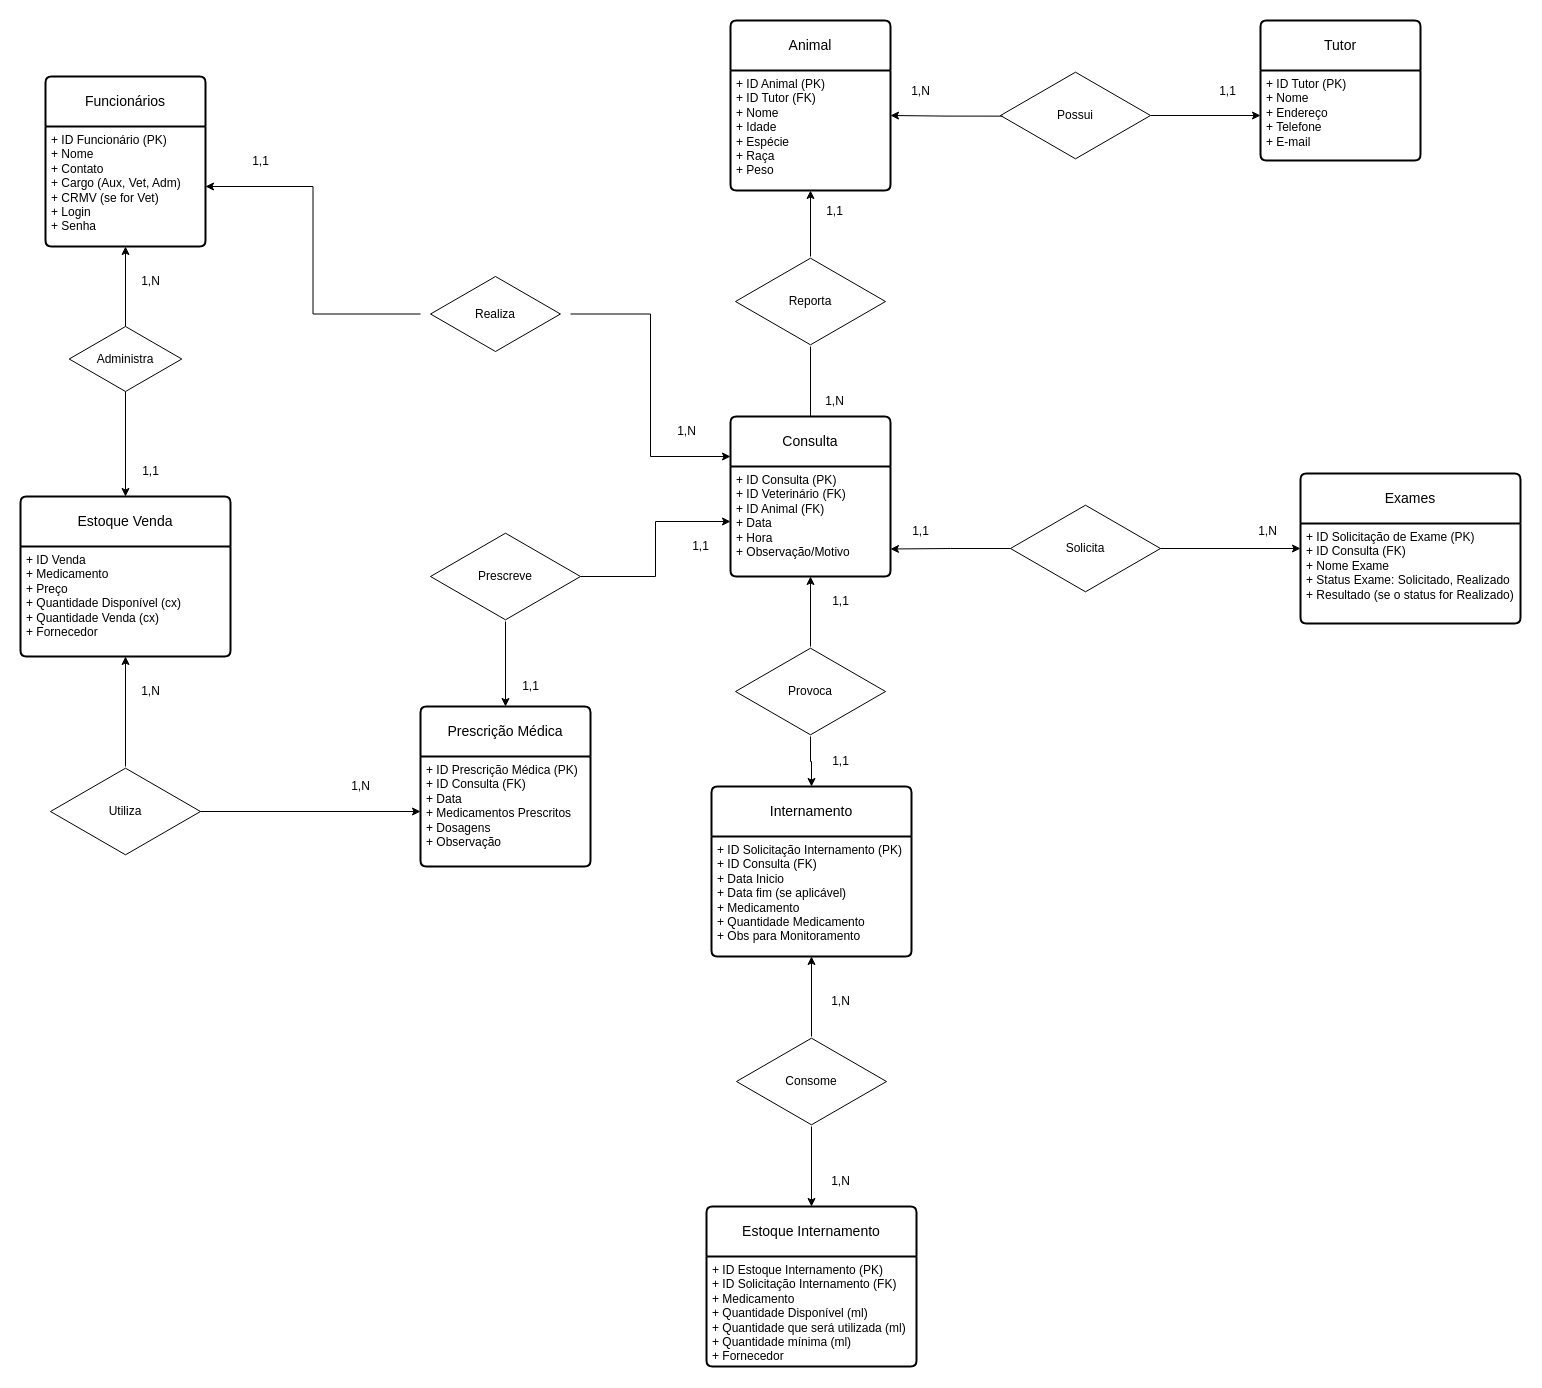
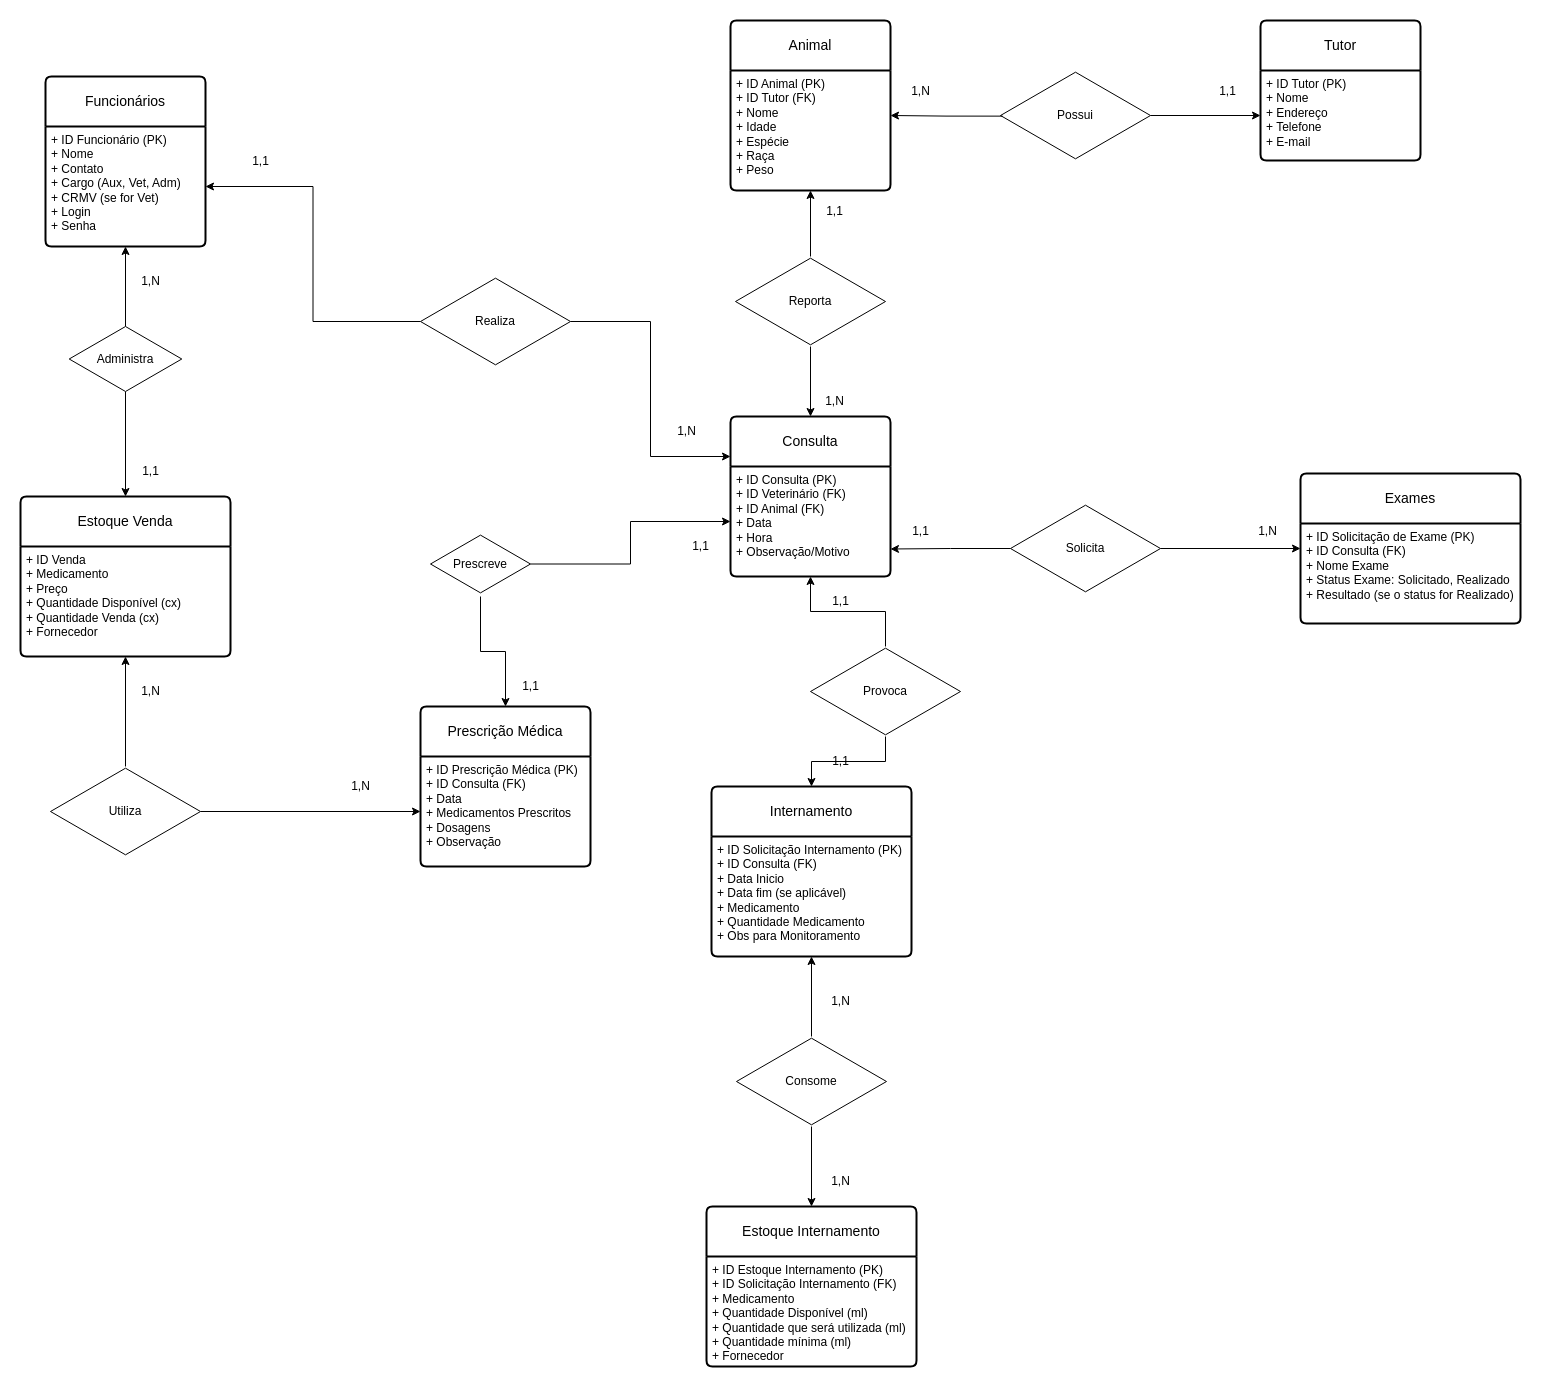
(496, 314) -> (496, 322)
(811, 411) -> (811, 408)
(506, 577) -> (481, 564)
(811, 692) -> (886, 692)
